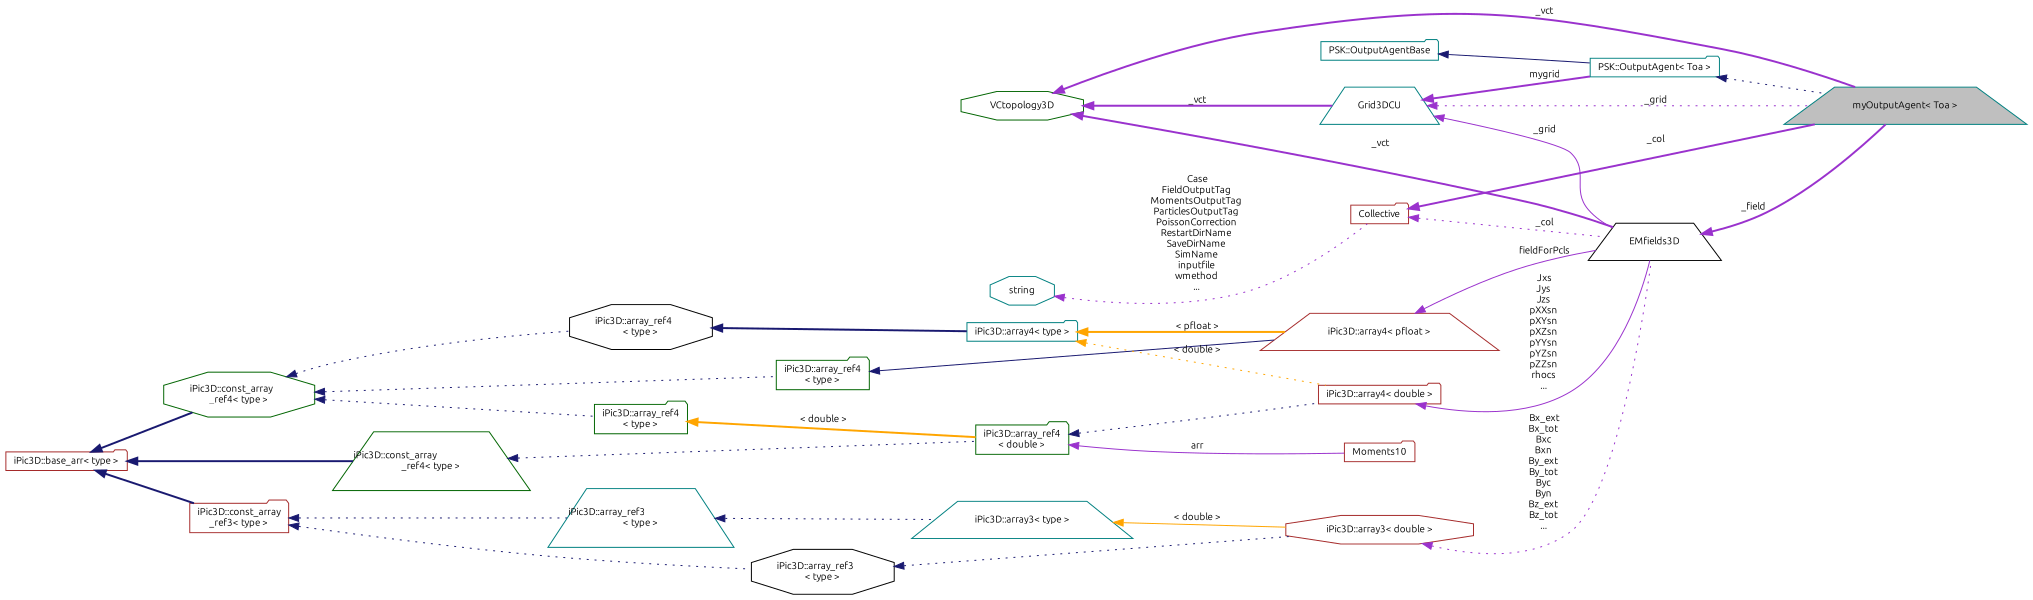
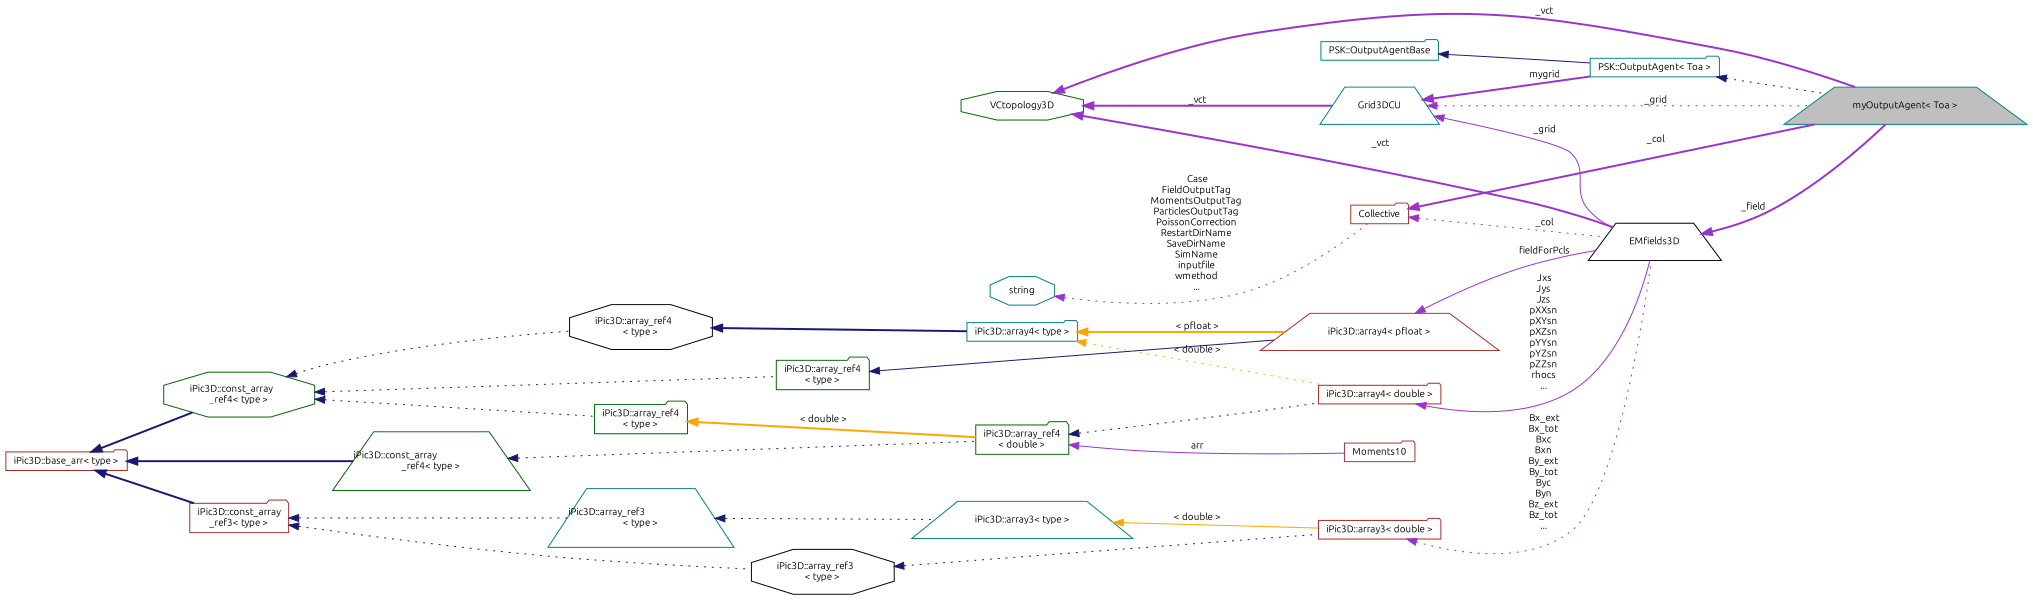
(1380, 530) -> (1380, 530)
